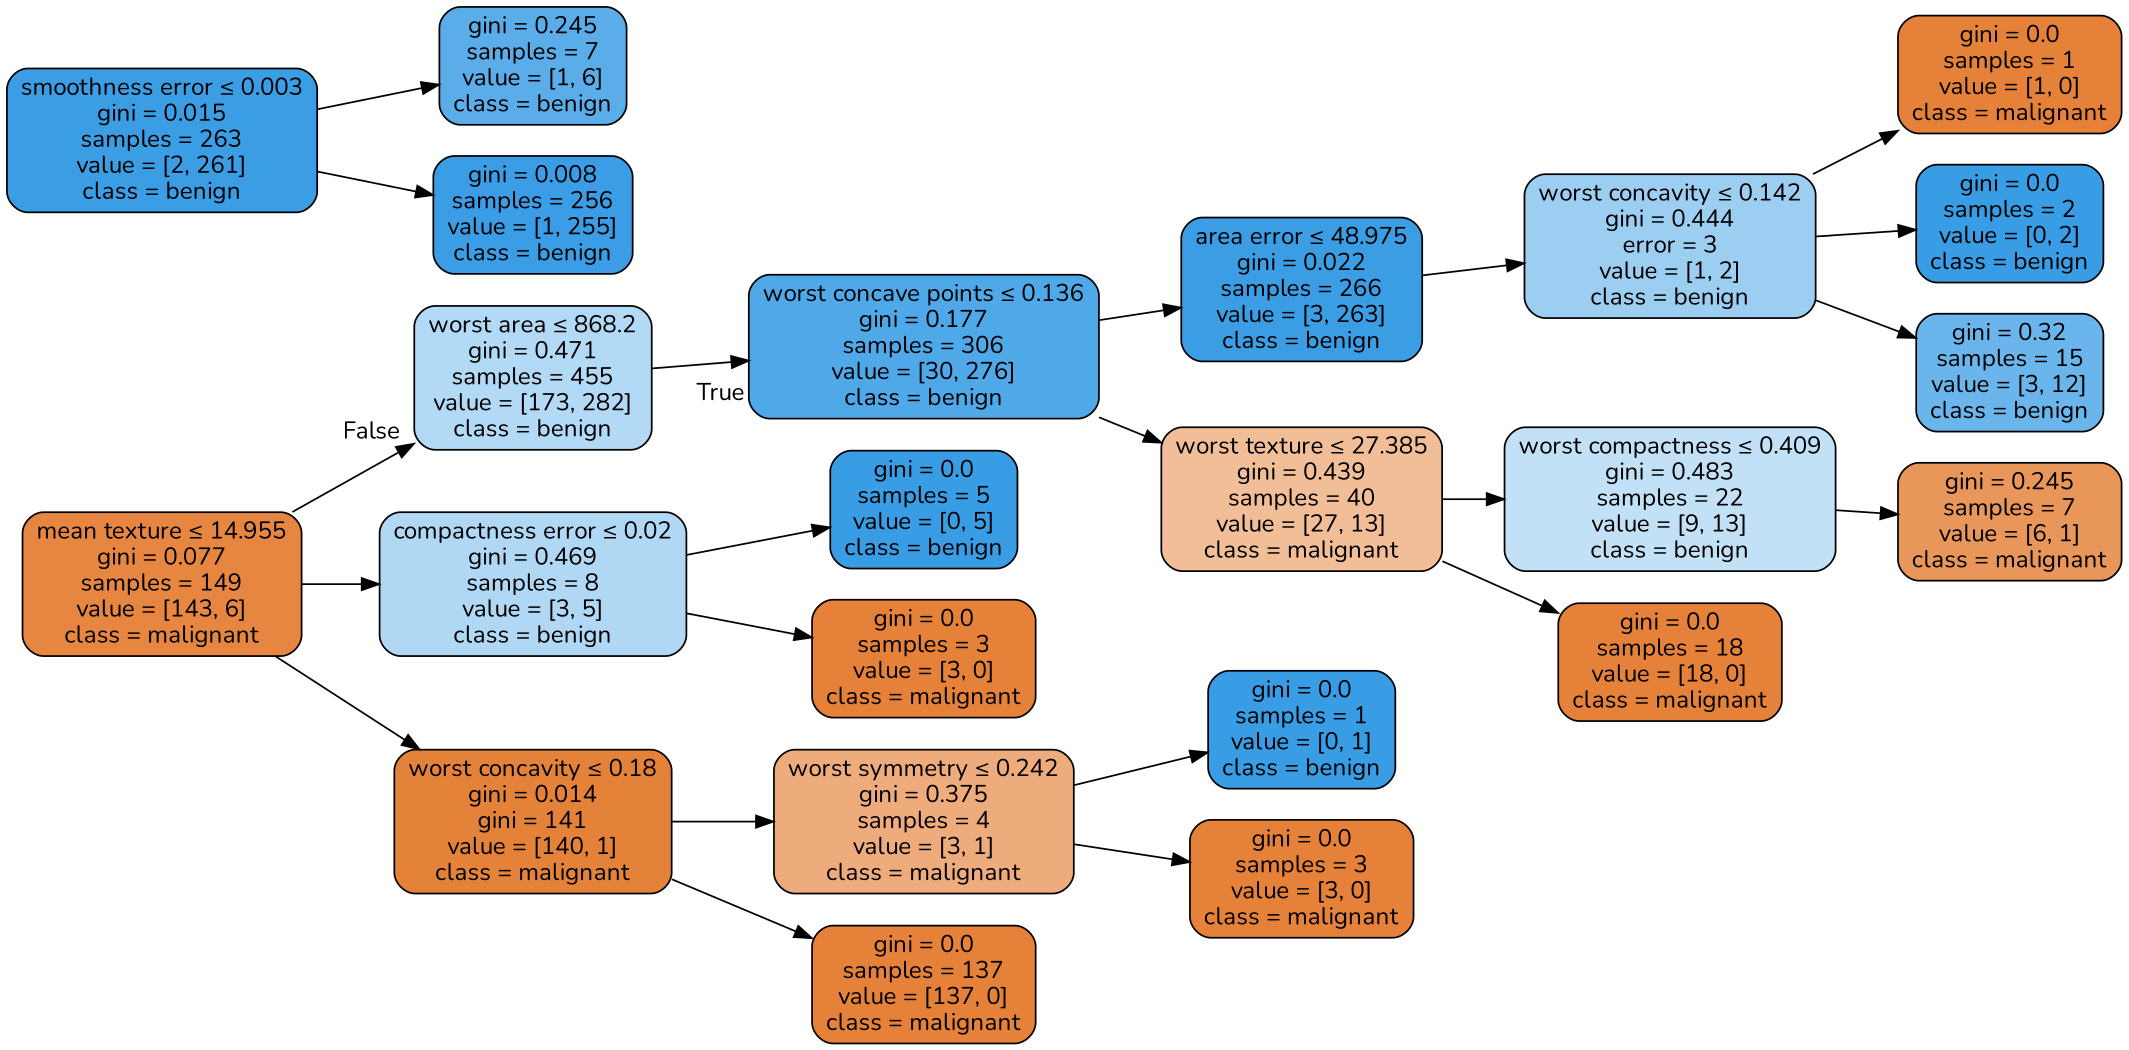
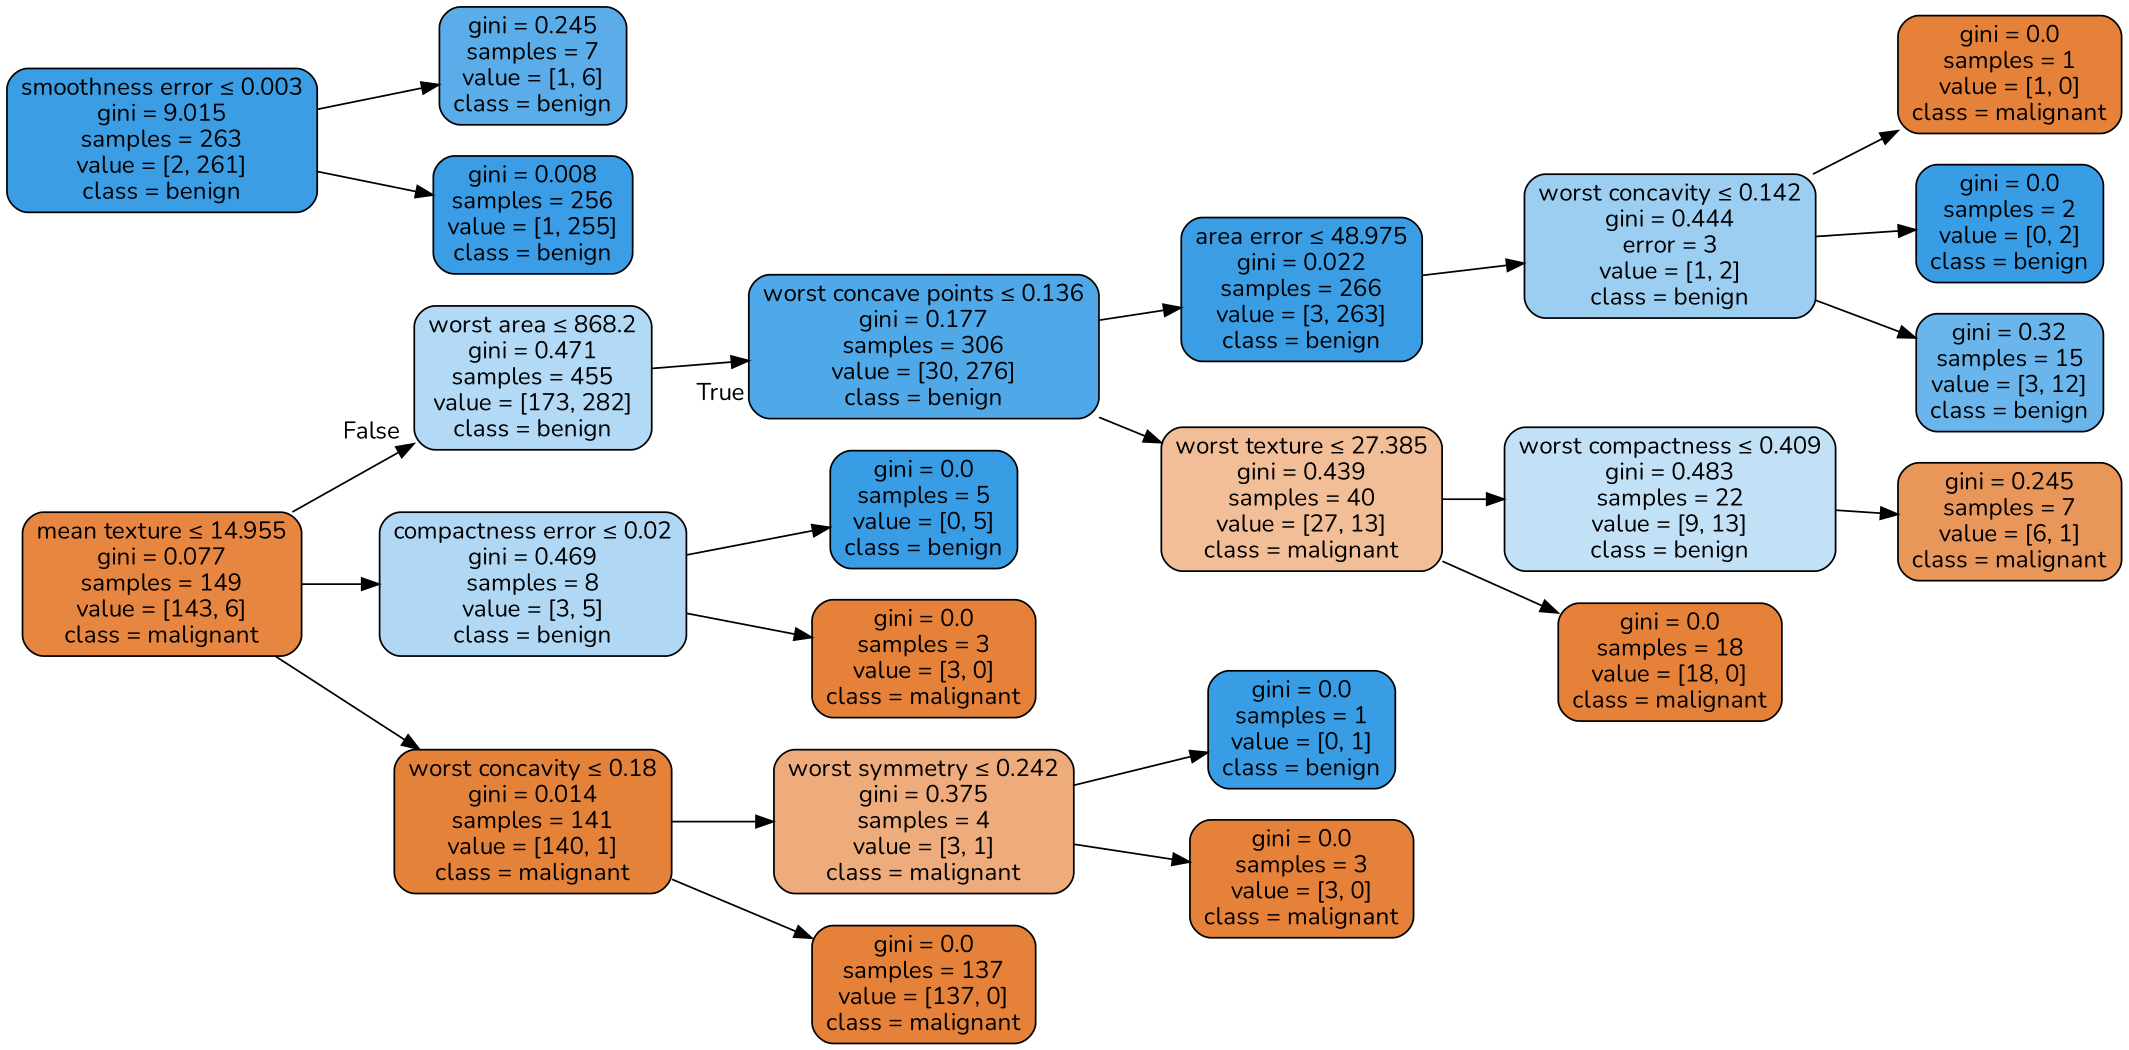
(162, 114) -> (162, 114)
(533, 821) -> (533, 821)
